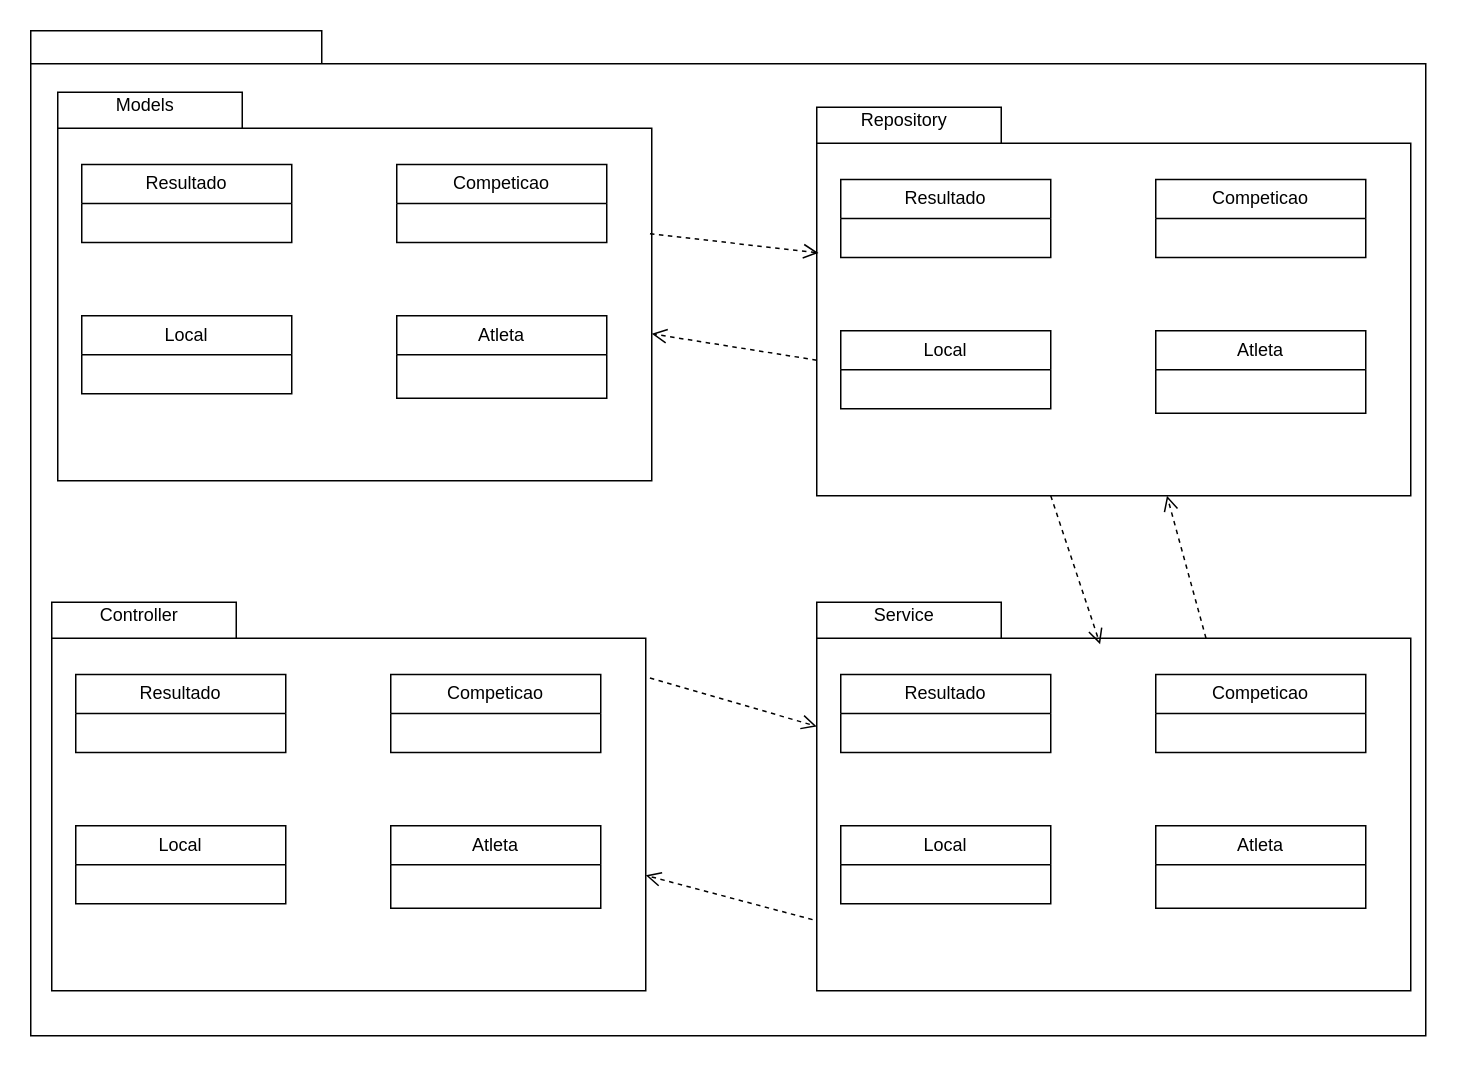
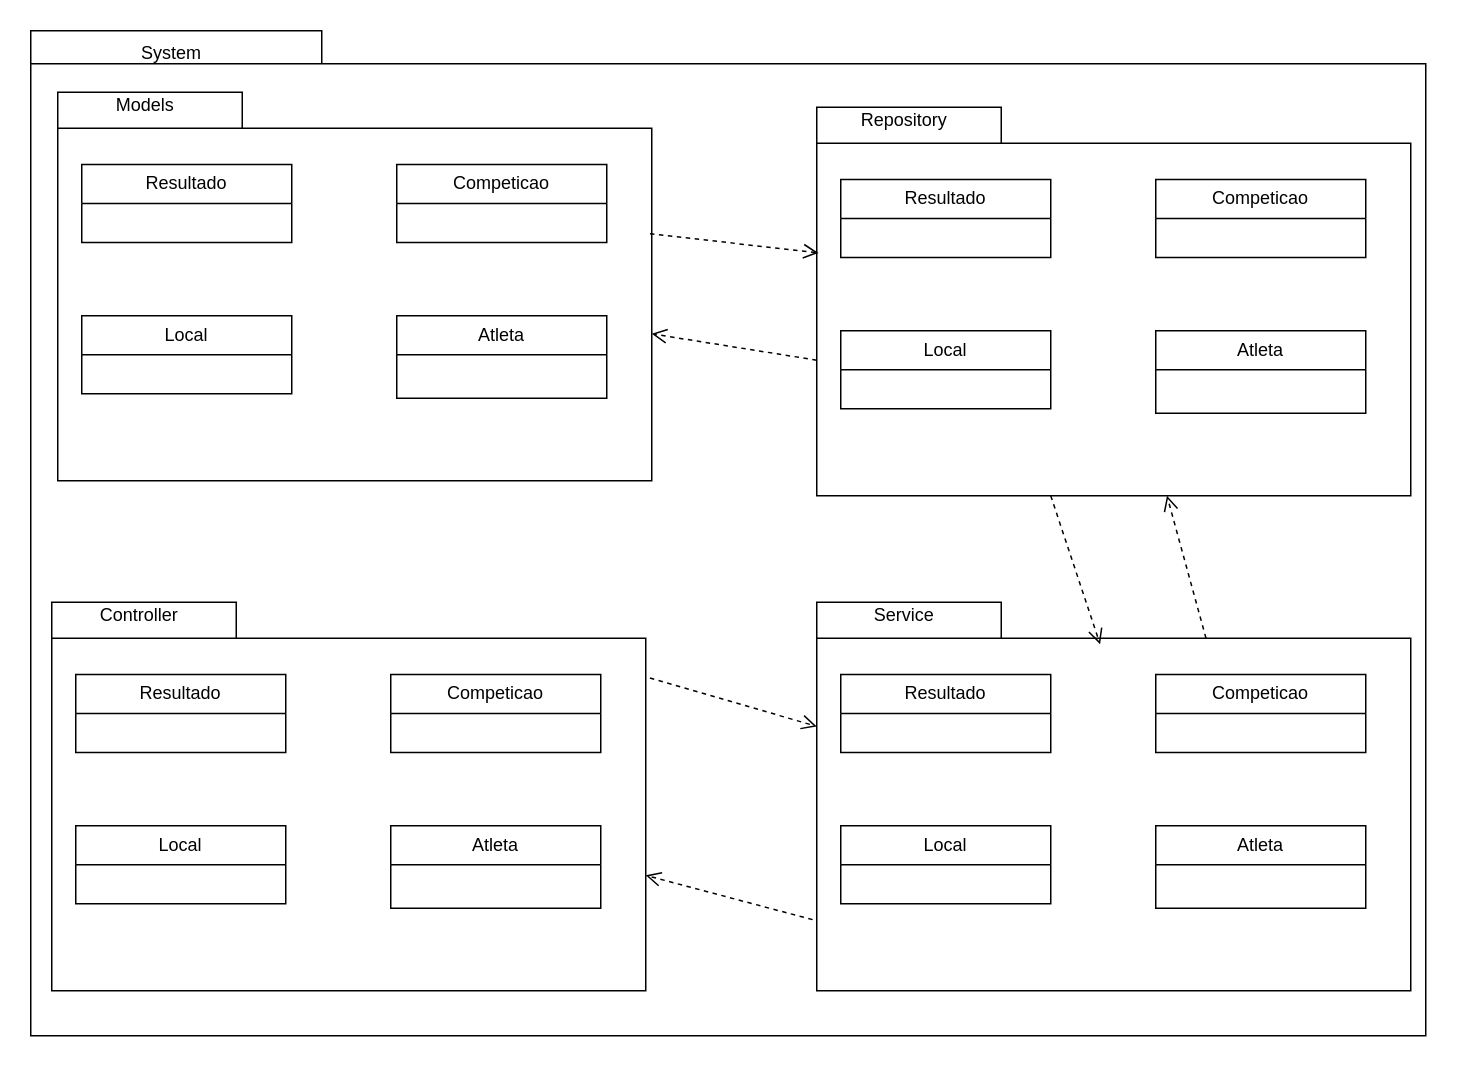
none -> (172, 53)
